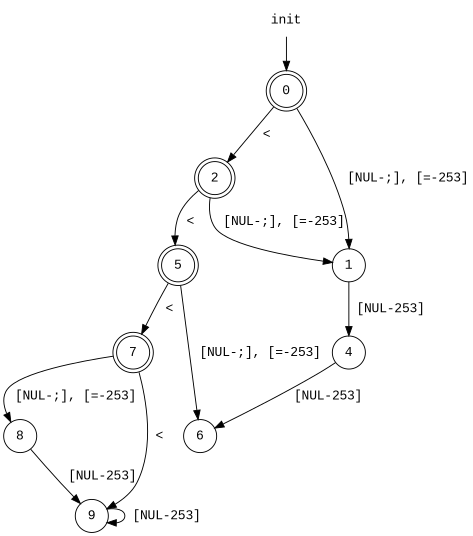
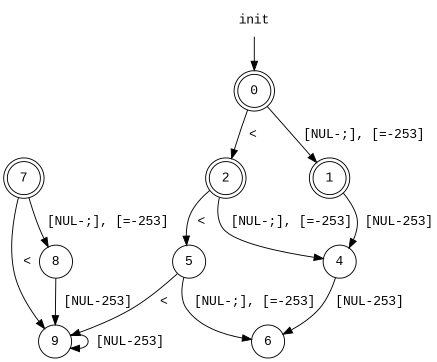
(252, 247) -> (251, 244)
(178, 265) -> (189, 262)
(349, 265) -> (330, 178)
(157, 304) -> (132, 309)
